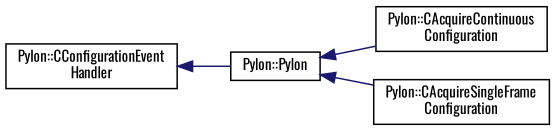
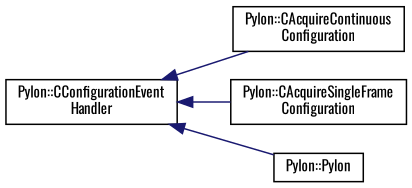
(355, 50) -> (212, 63)
(354, 81) -> (212, 102)
